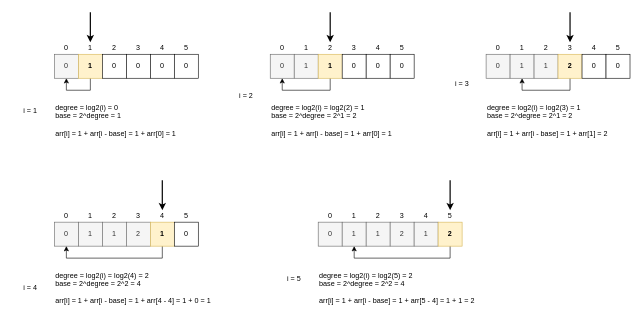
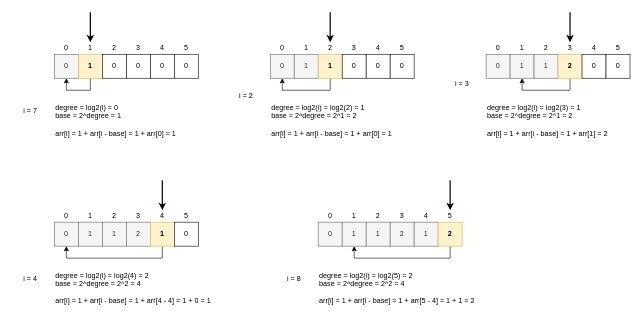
(30, 111) -> (30, 111)
(294, 279) -> (294, 279)
(30, 288) -> (30, 279)
